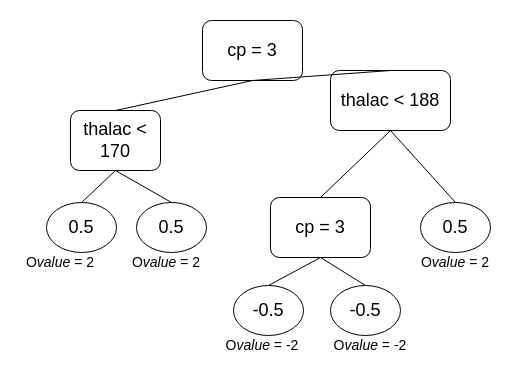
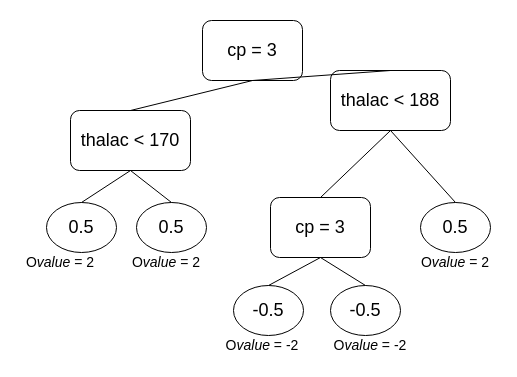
(116, 141) -> (131, 141)
